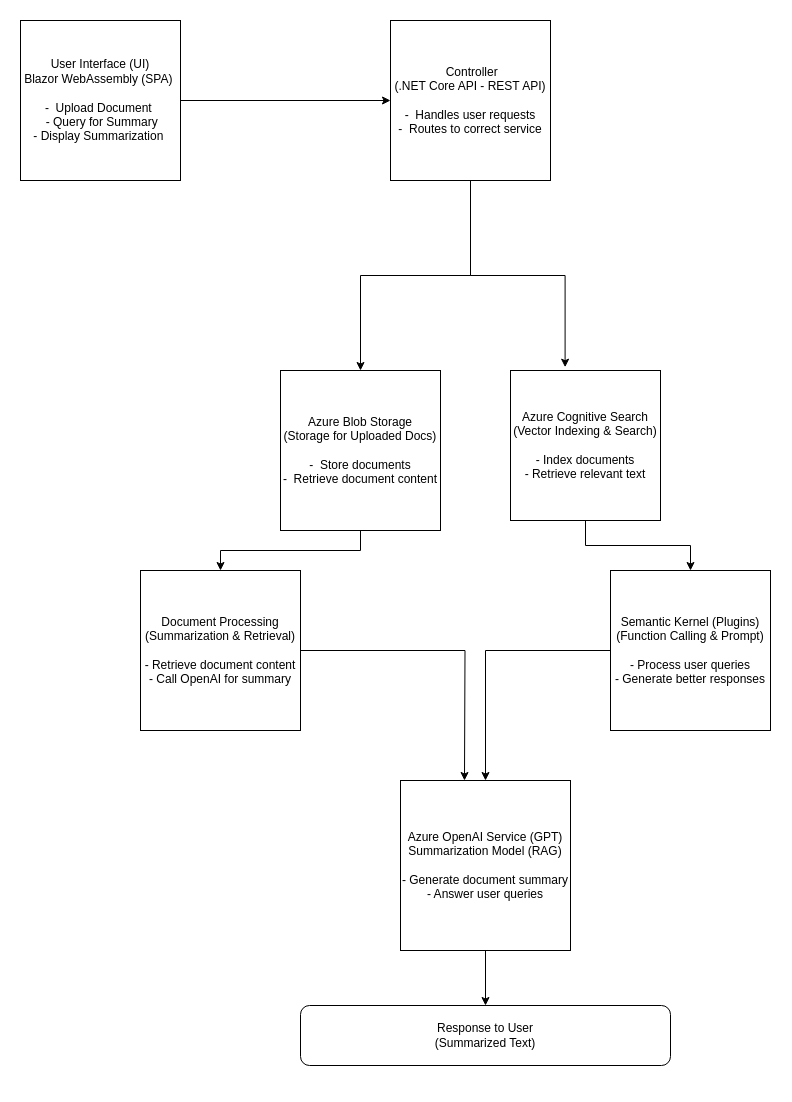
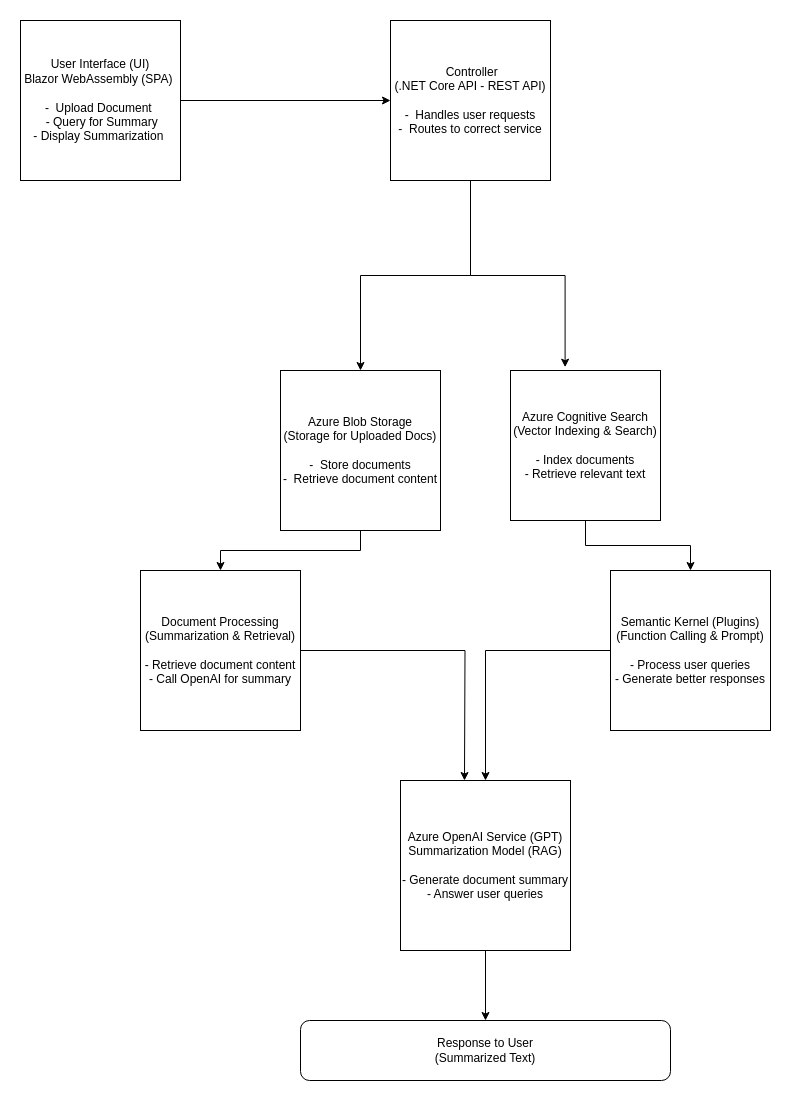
(486, 1036) -> (486, 1051)
